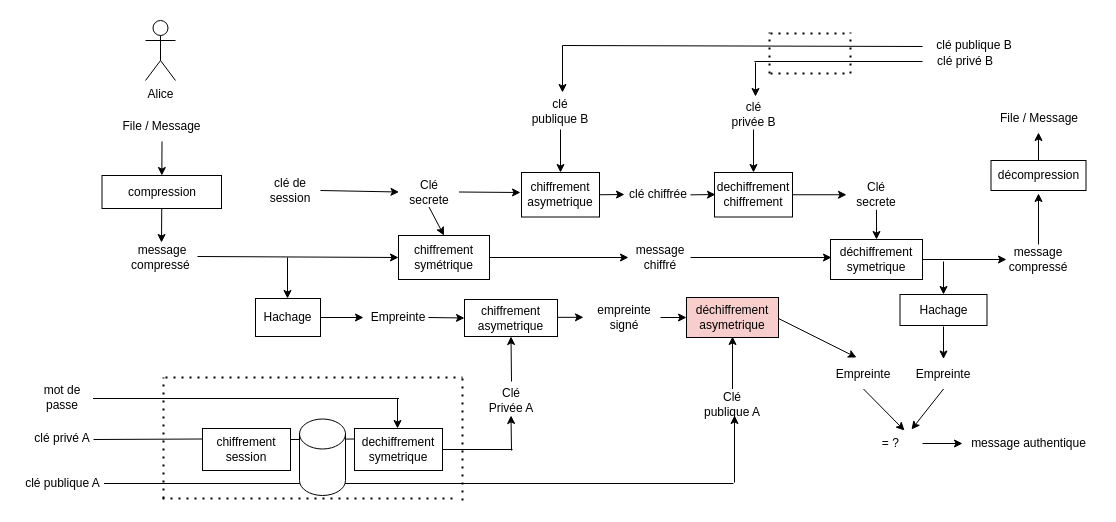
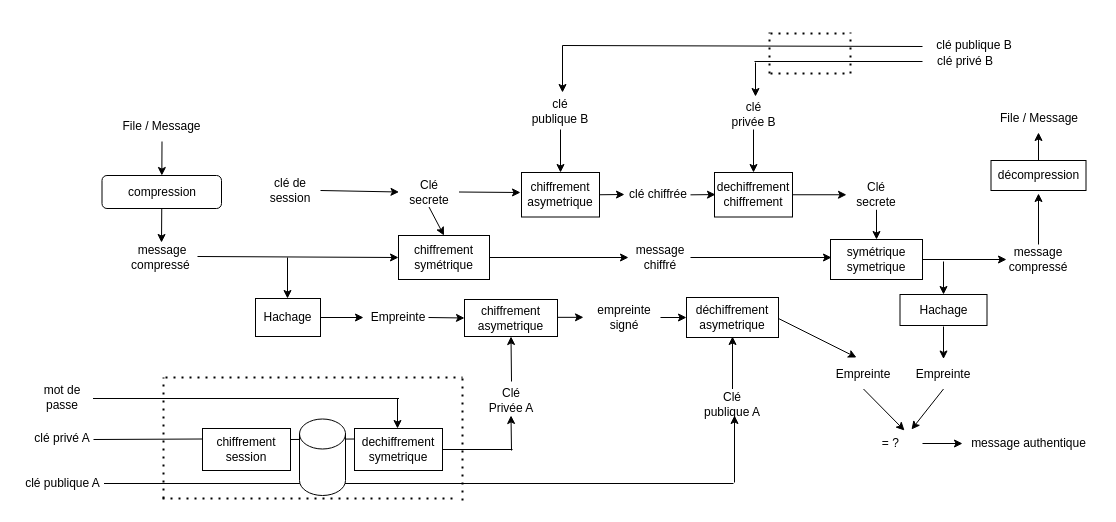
(161, 51) -> none
(162, 192) -> (162, 192)
(877, 260) -> (877, 260)
(733, 318) -> (733, 318)
